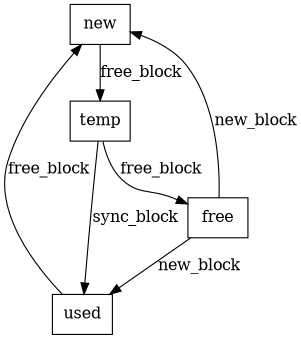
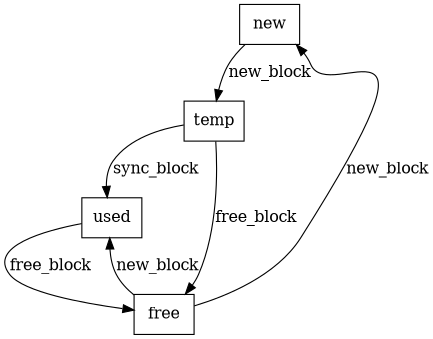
(141, 73) -> (270, 73)
(6, 172) -> (16, 280)
